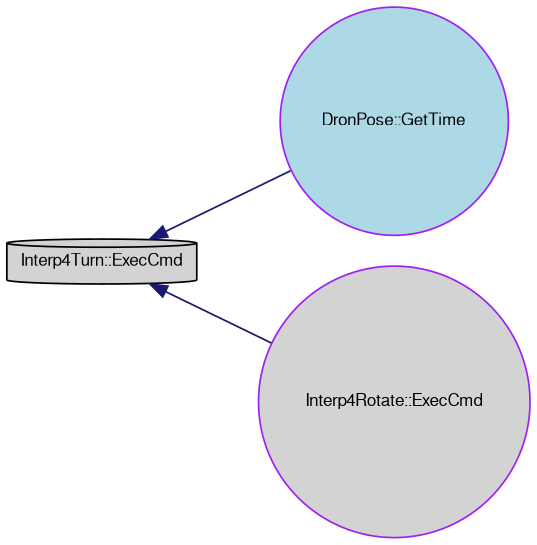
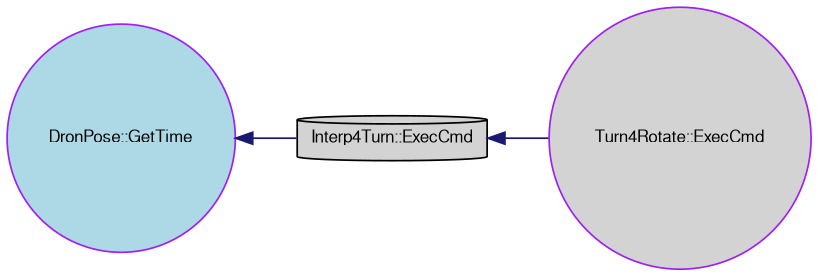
(228, 201) -> (275, 138)
(394, 402) -> (680, 138)
